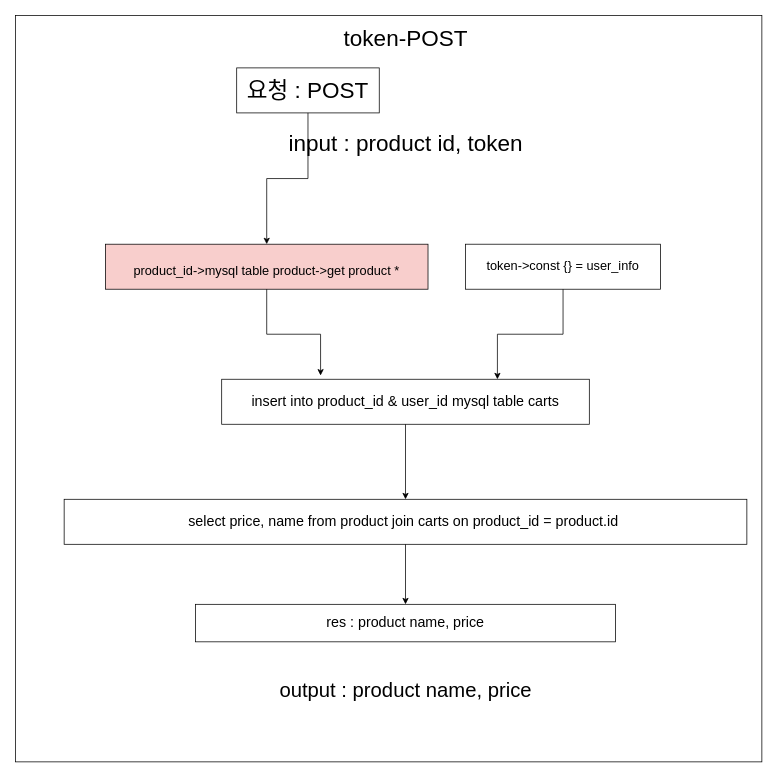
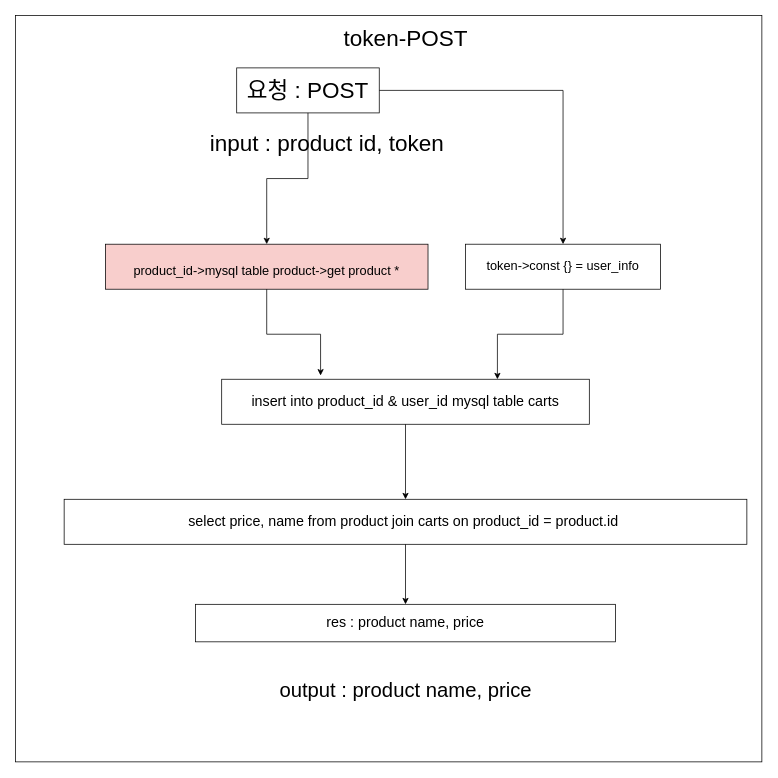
none -> (472, 90)
(405, 143) -> (327, 143)
